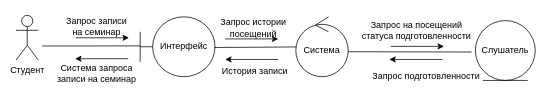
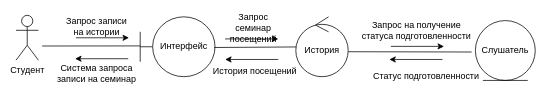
(96, 27) -> (96, 27)
(254, 28) -> (254, 28)
(417, 30) -> (417, 30)
(322, 51) -> (322, 51)
(255, 72) -> (255, 72)
(427, 77) -> (427, 77)
